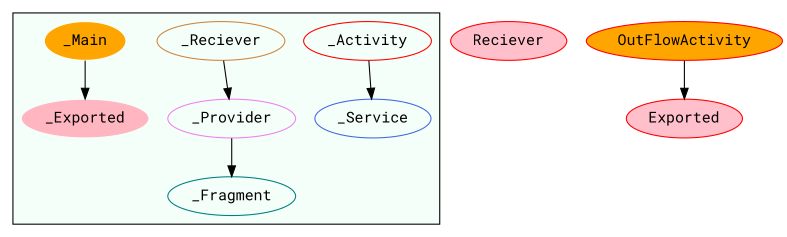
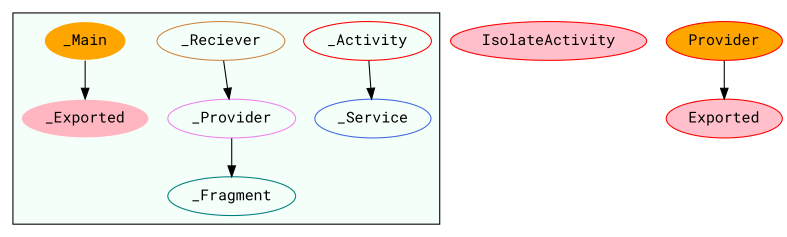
(509, 41) -> (549, 41)
(684, 41) -> (724, 41)
